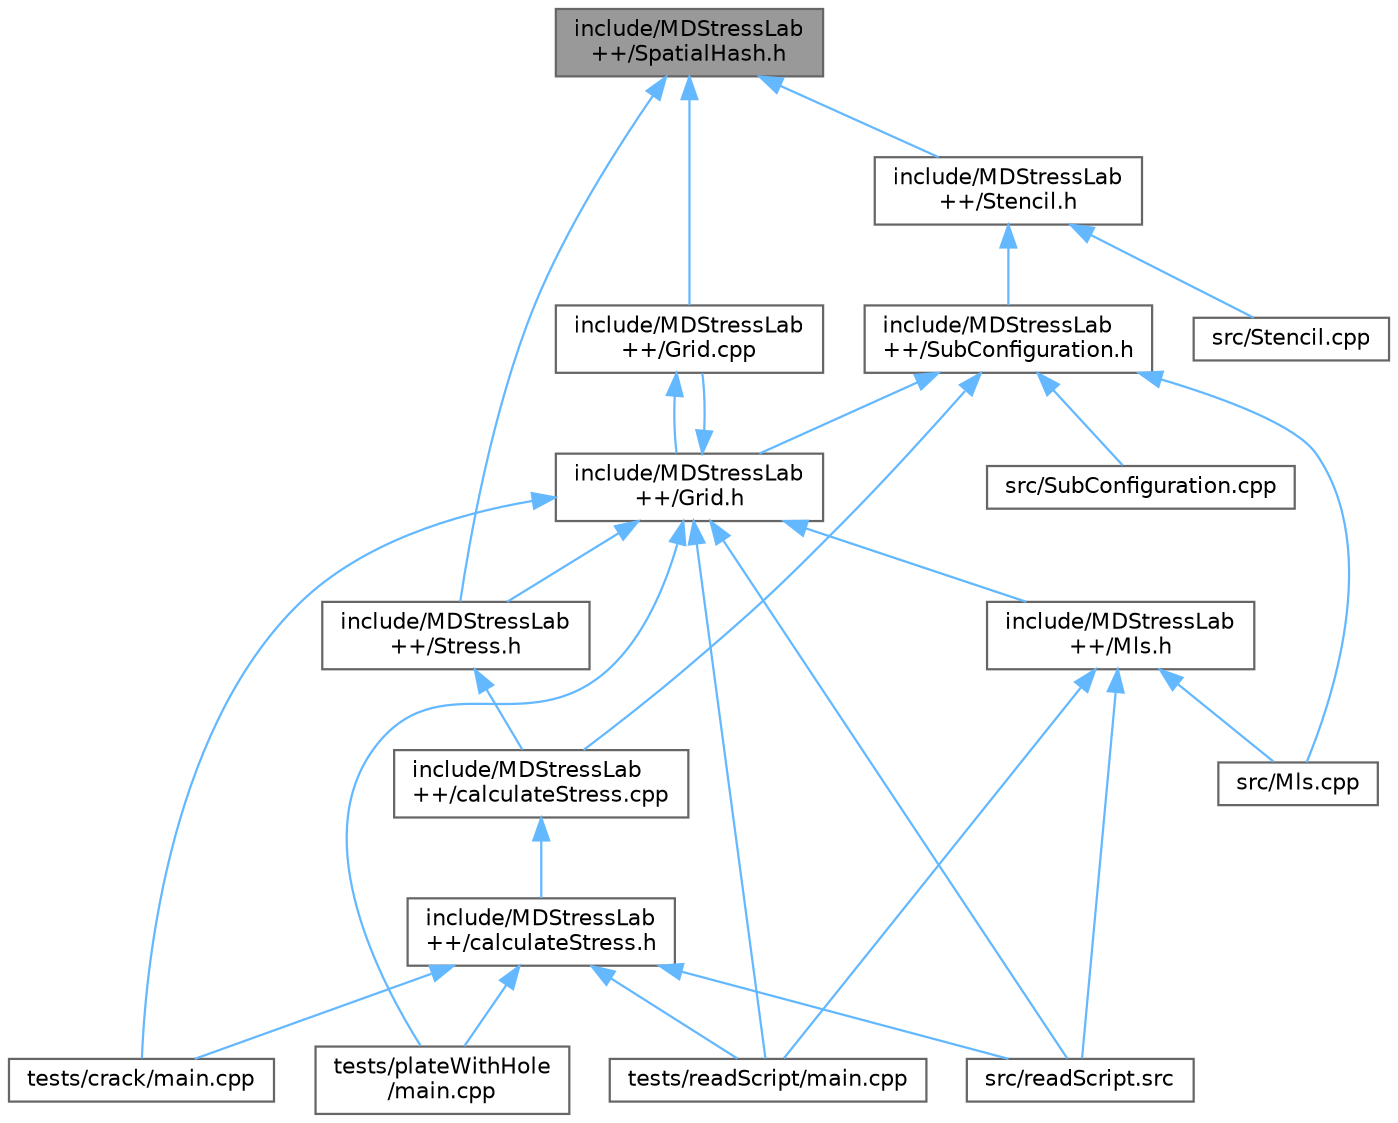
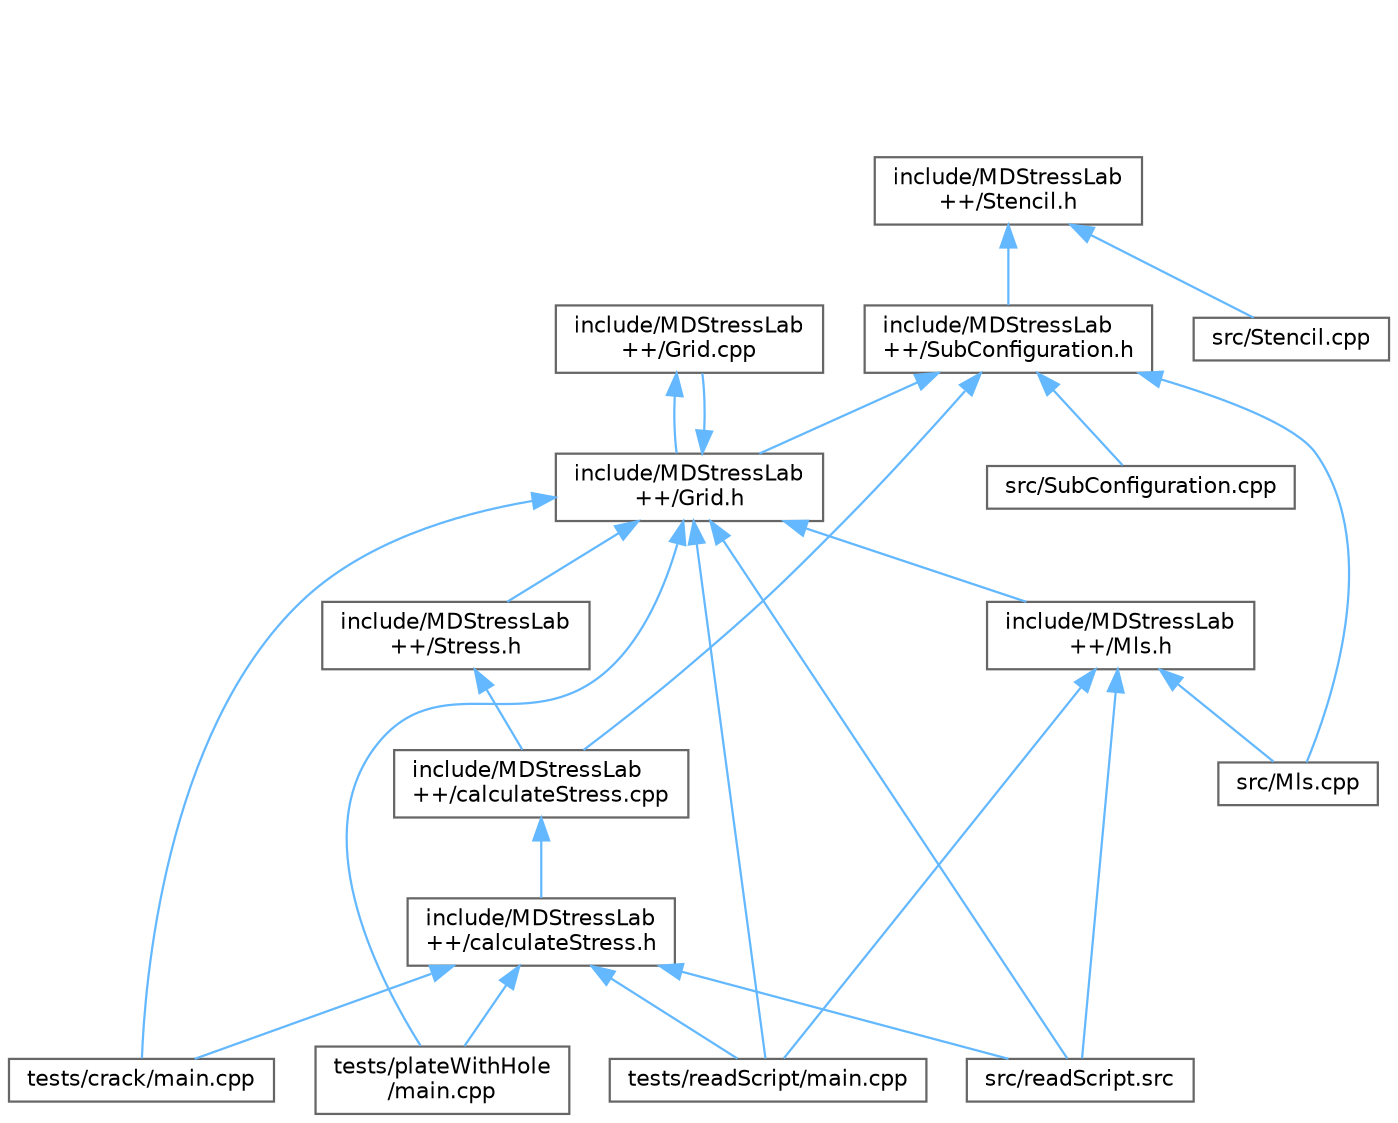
(689, 43) -> none
